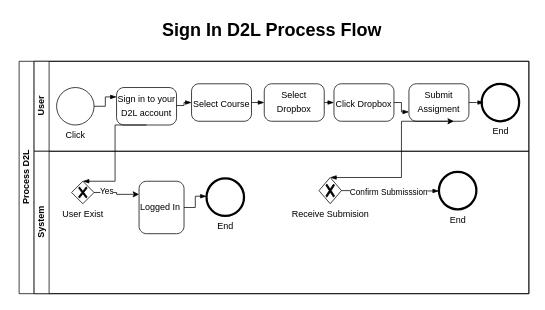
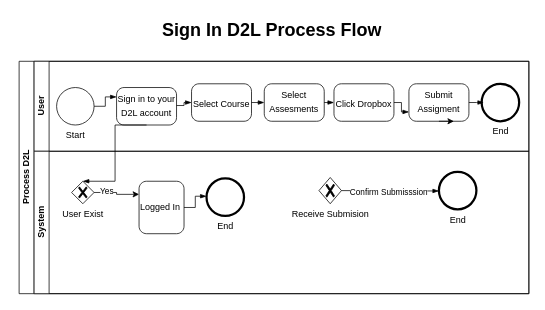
(294, 102) -> (294, 102)
(76, 136) -> (76, 136)
(402, 175) -> none
